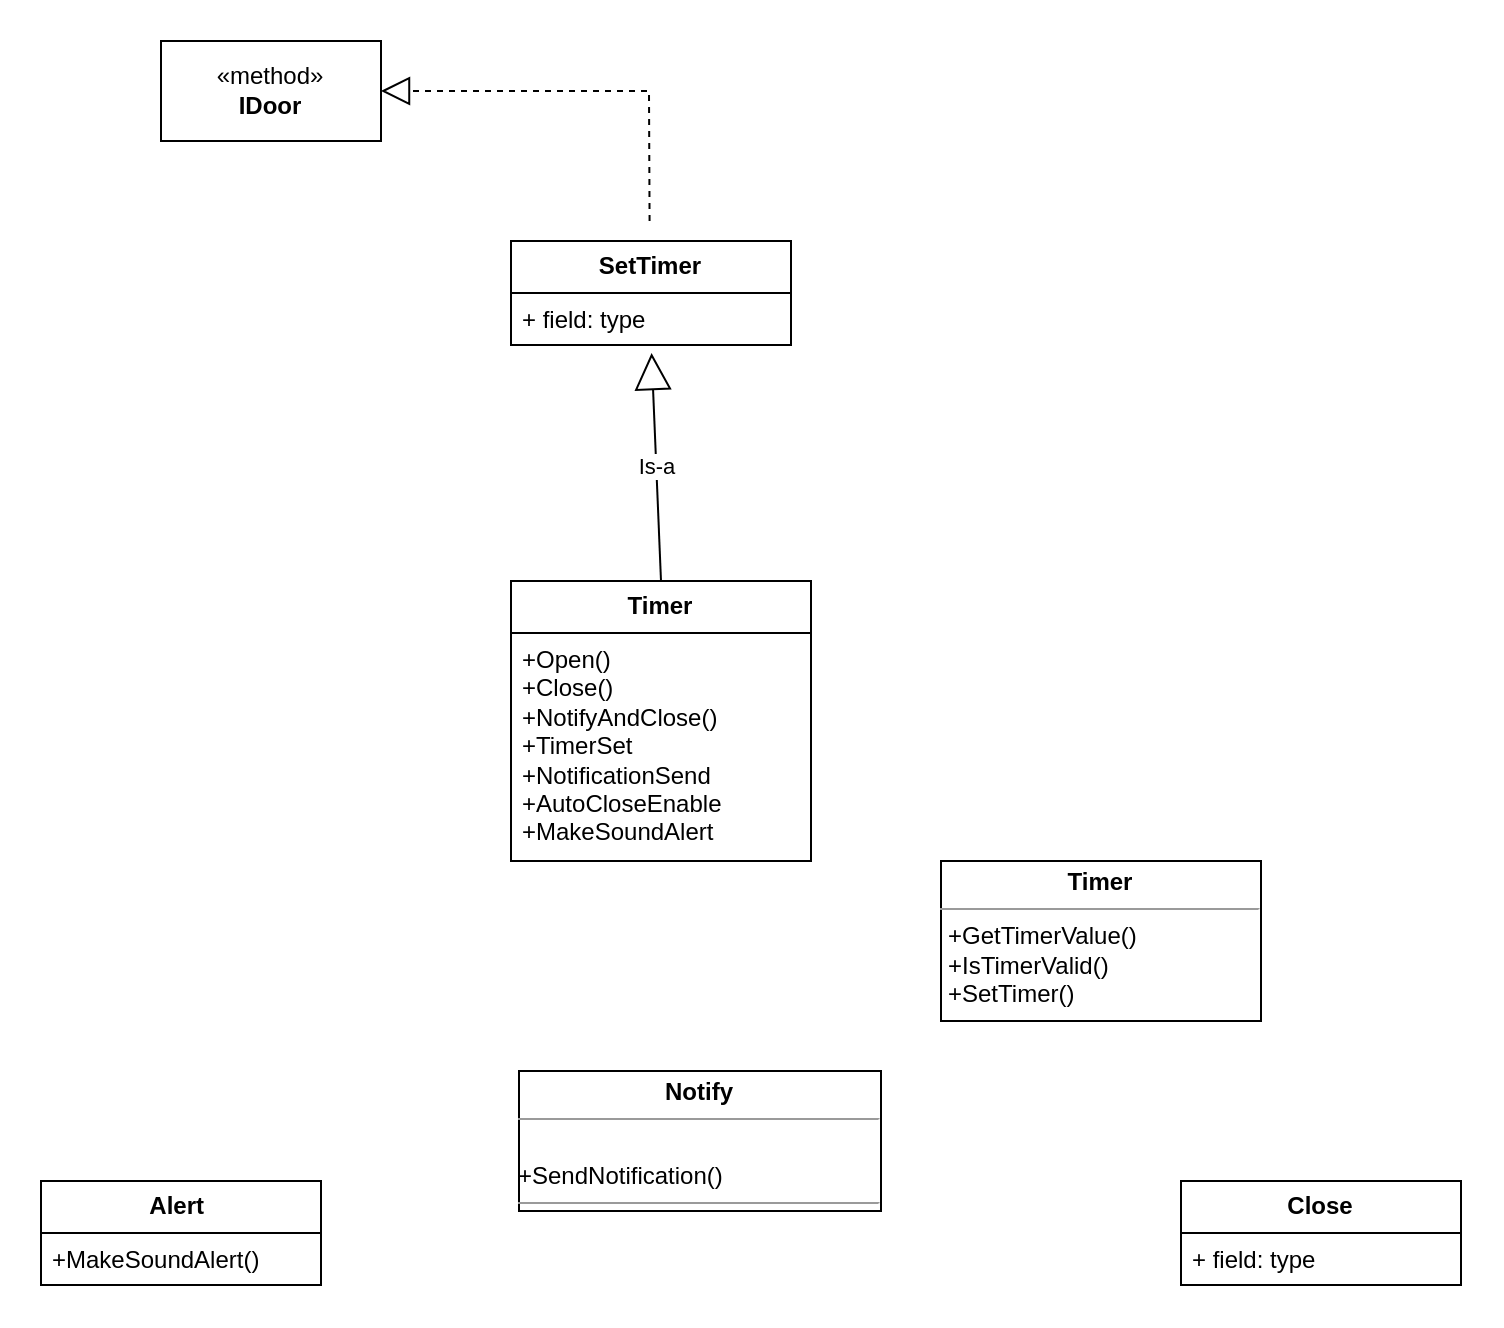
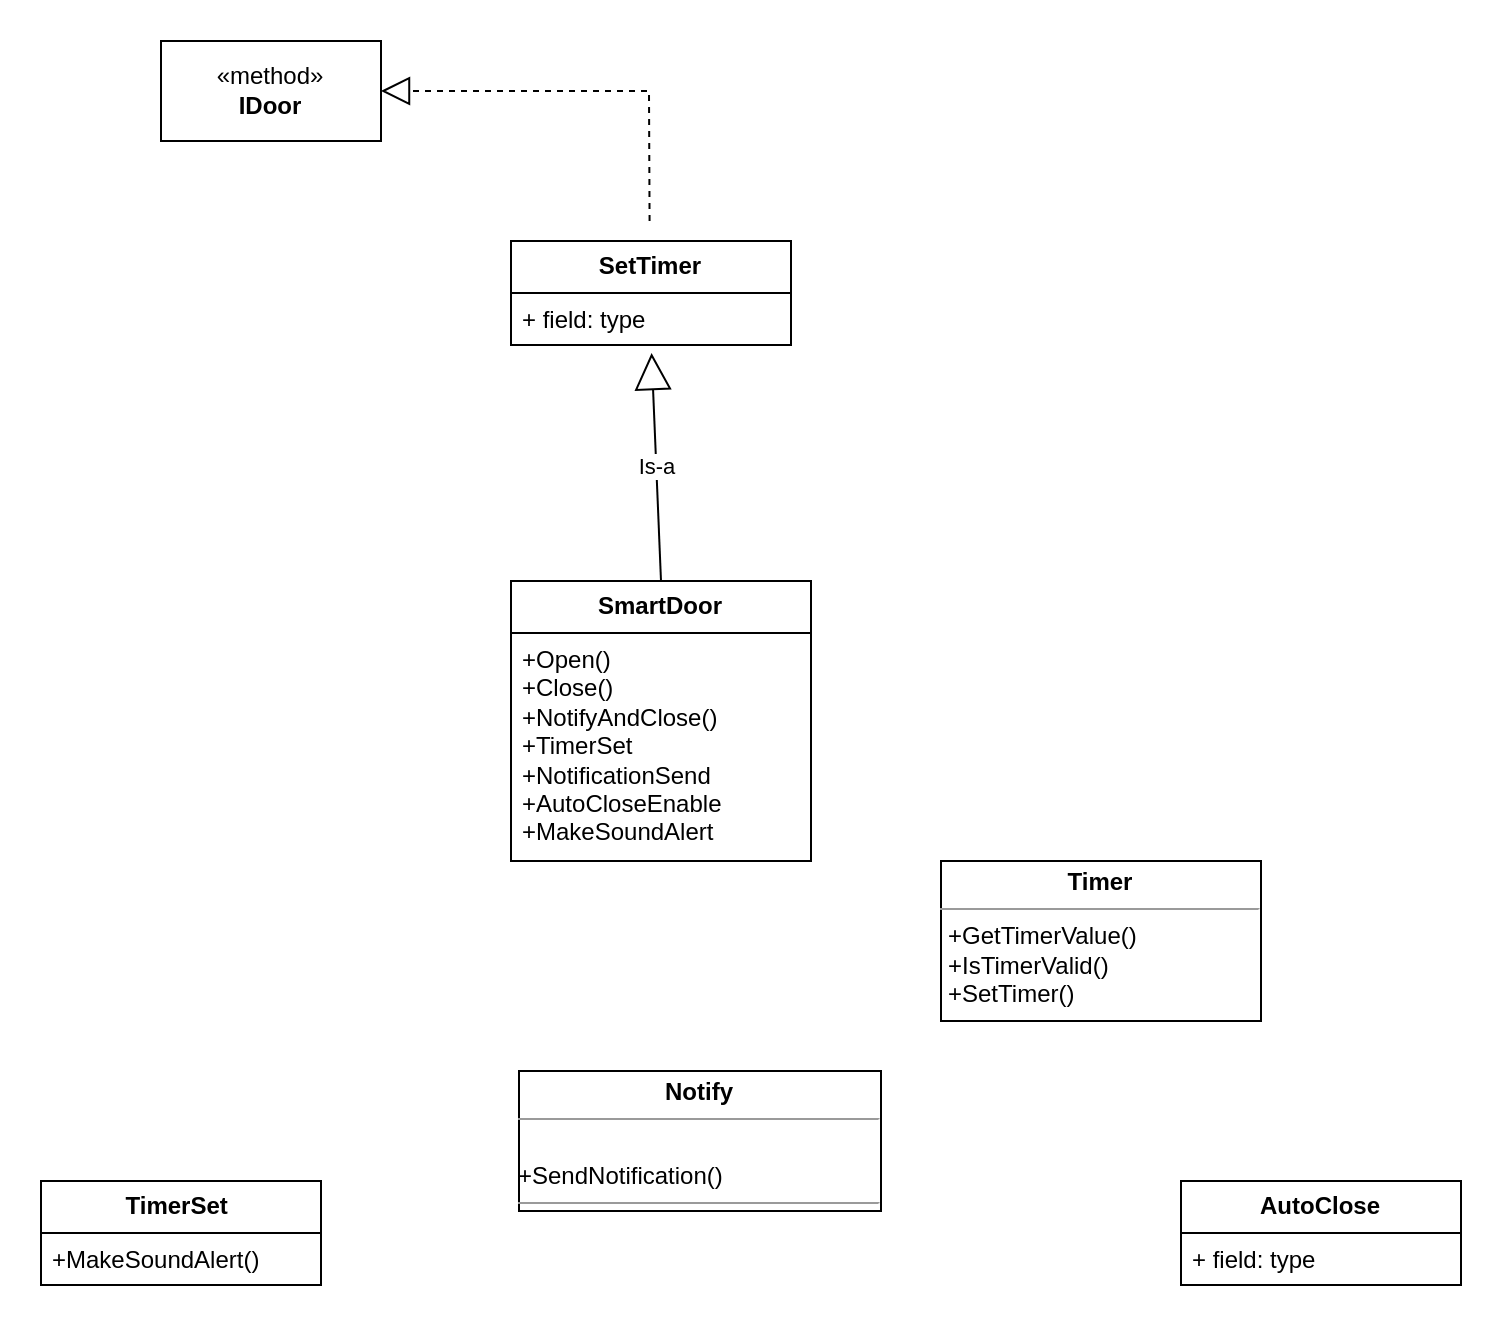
(661, 607) -> (661, 607)
(181, 1207) -> (181, 1207)
(1321, 1207) -> (1321, 1207)
